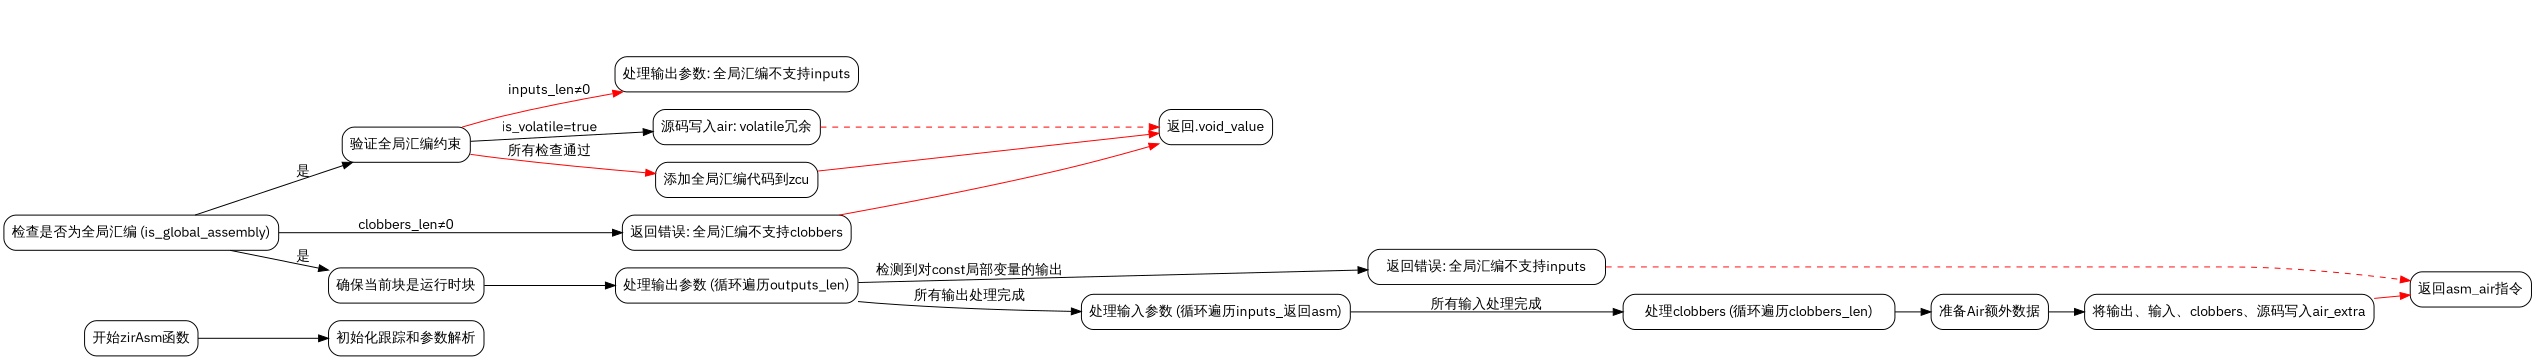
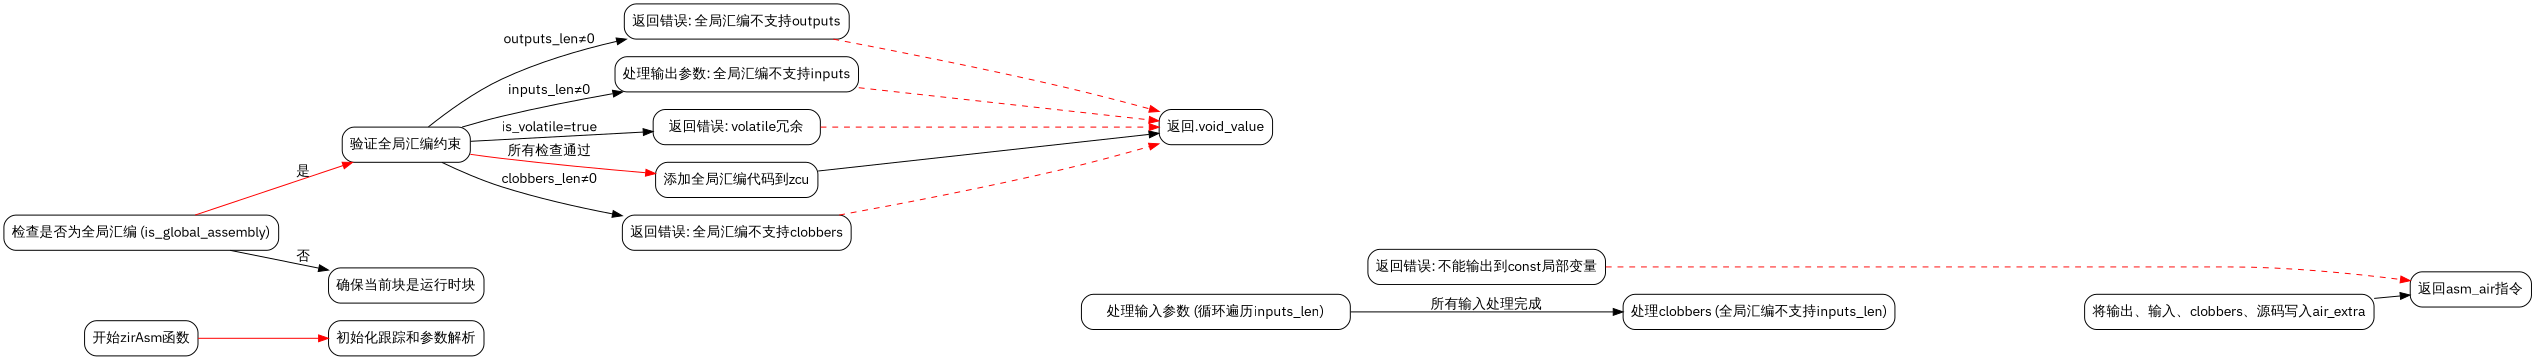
none -> (737, 22)
none -> (1004, 104)
(537, 108) -> (537, 108)
(737, 127) -> (737, 127)
(984, 153) -> (984, 153)
(995, 185) -> (995, 185)
(269, 190) -> (269, 190)
(446, 233) -> (525, 194)
(304, 257) -> (304, 257)
(1487, 267) -> (1487, 267)
(737, 286) -> none
(2387, 297) -> (2387, 297)
(1216, 312) -> (1216, 312)
(1759, 312) -> (1759, 312)
(1990, 312) -> none
(258, 338) -> (258, 338)
